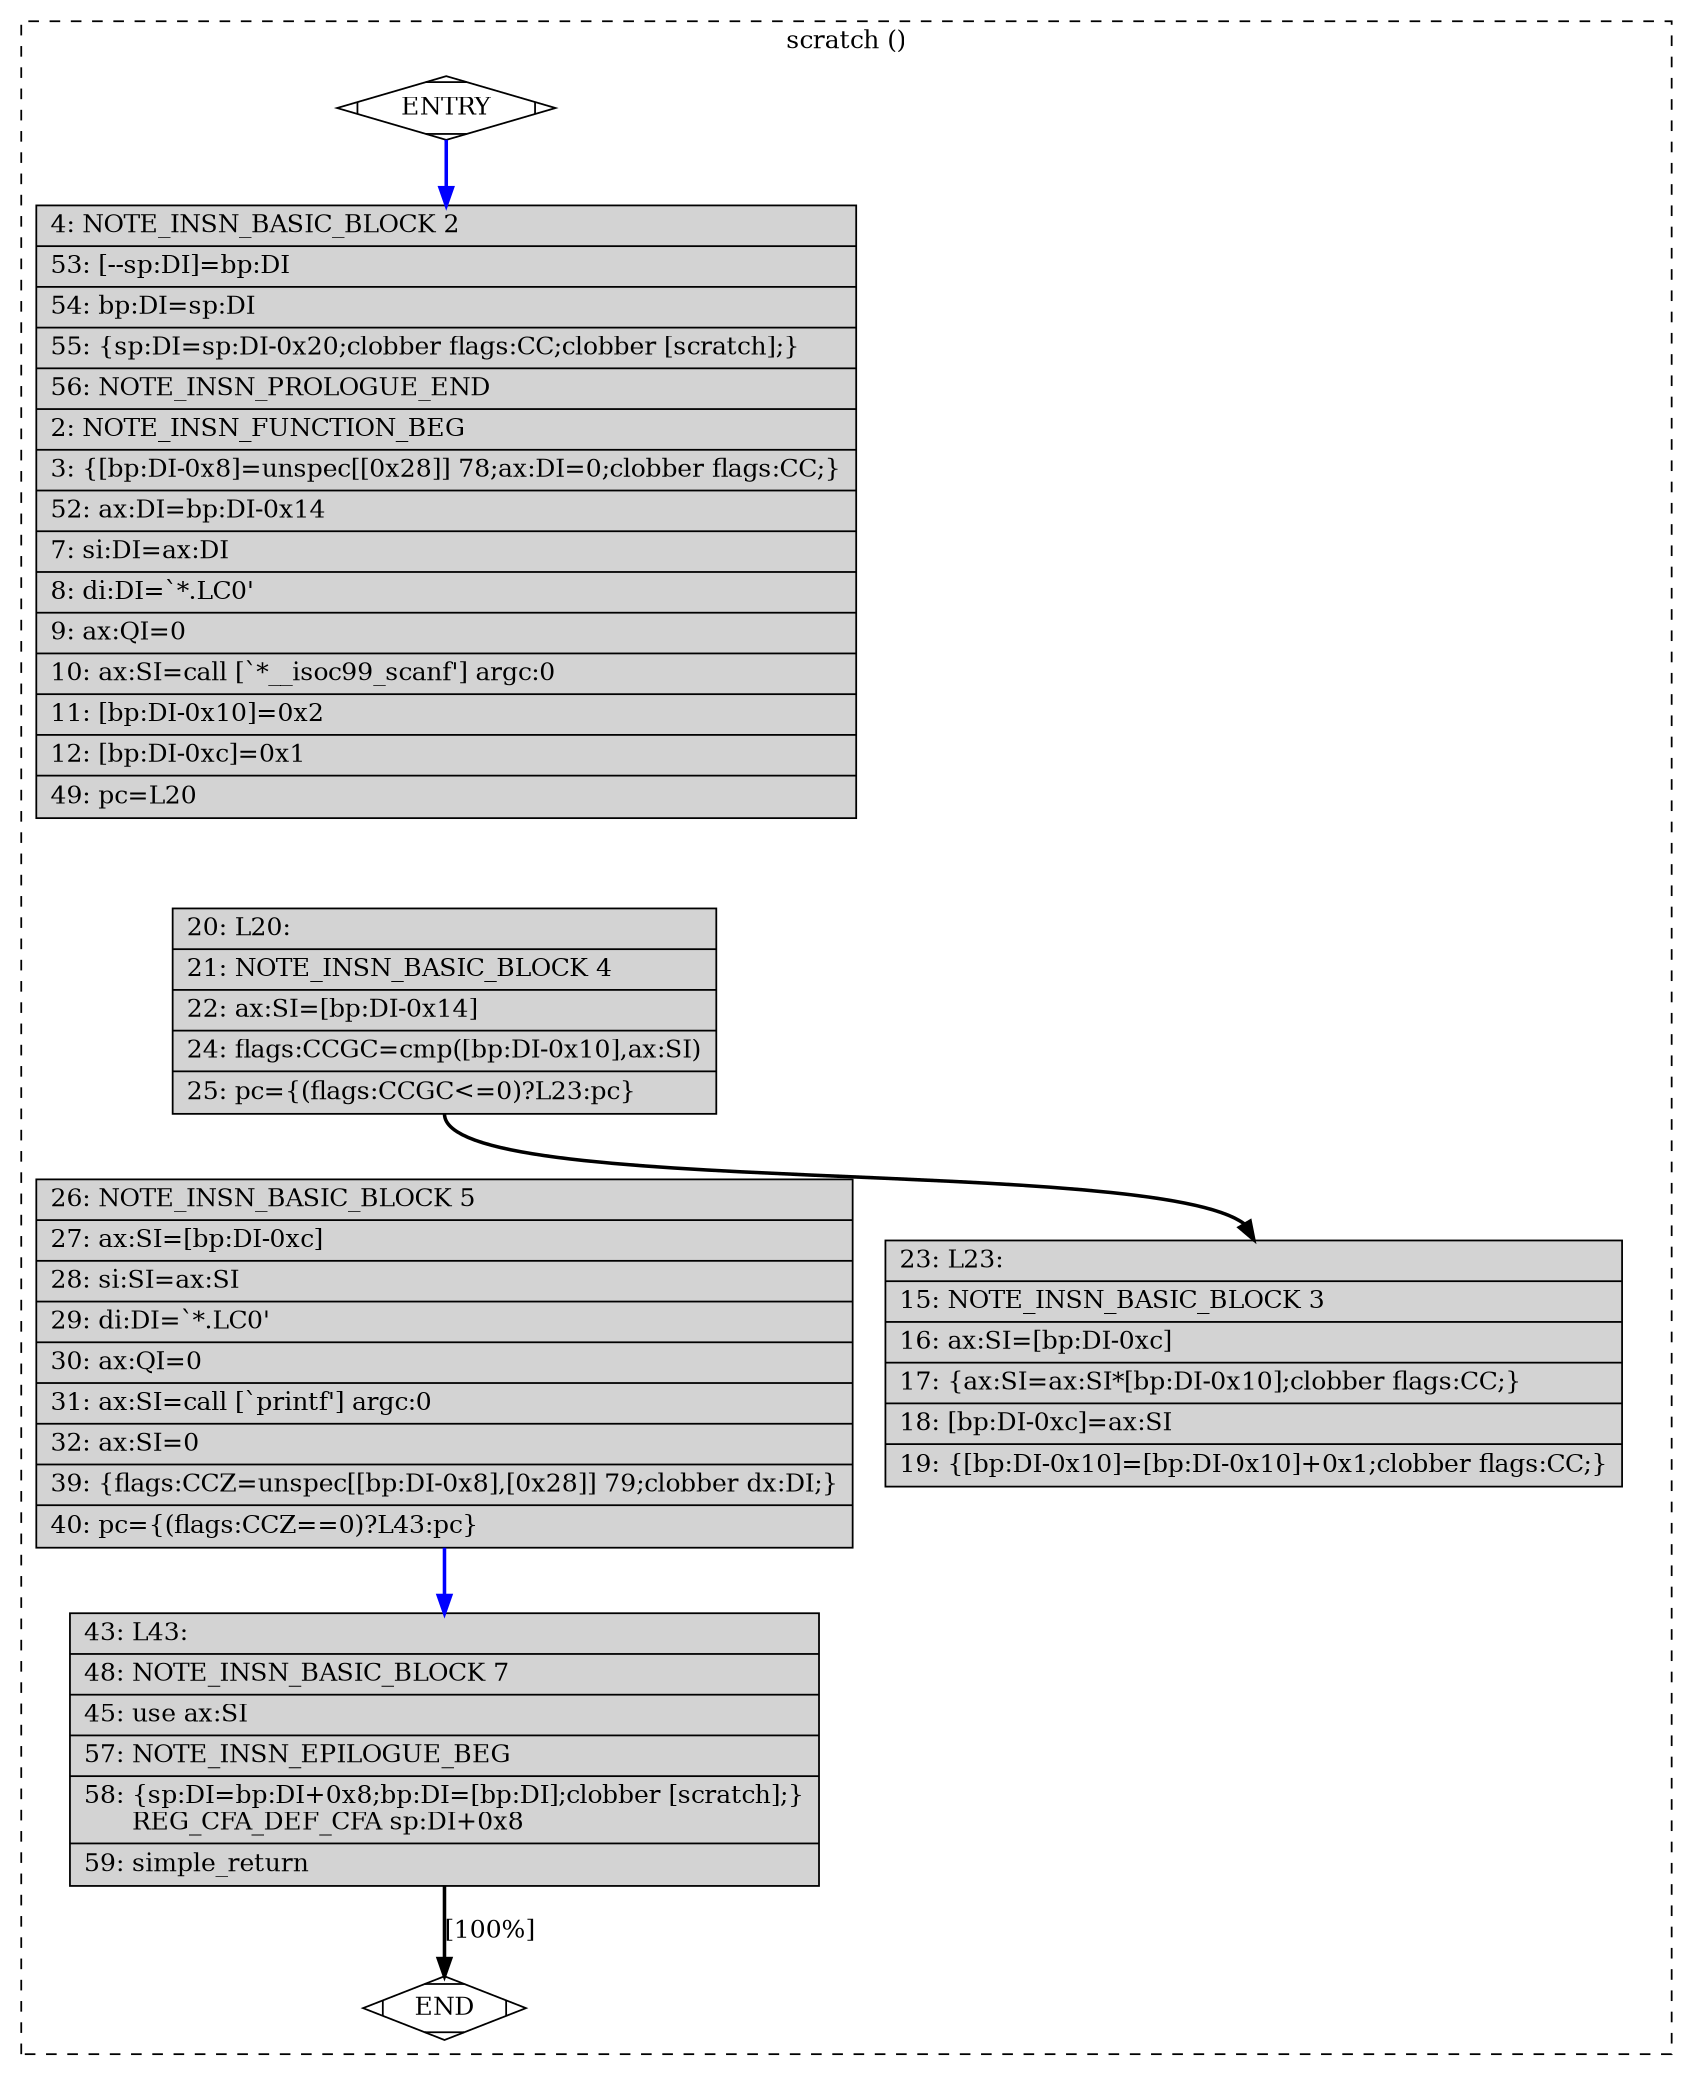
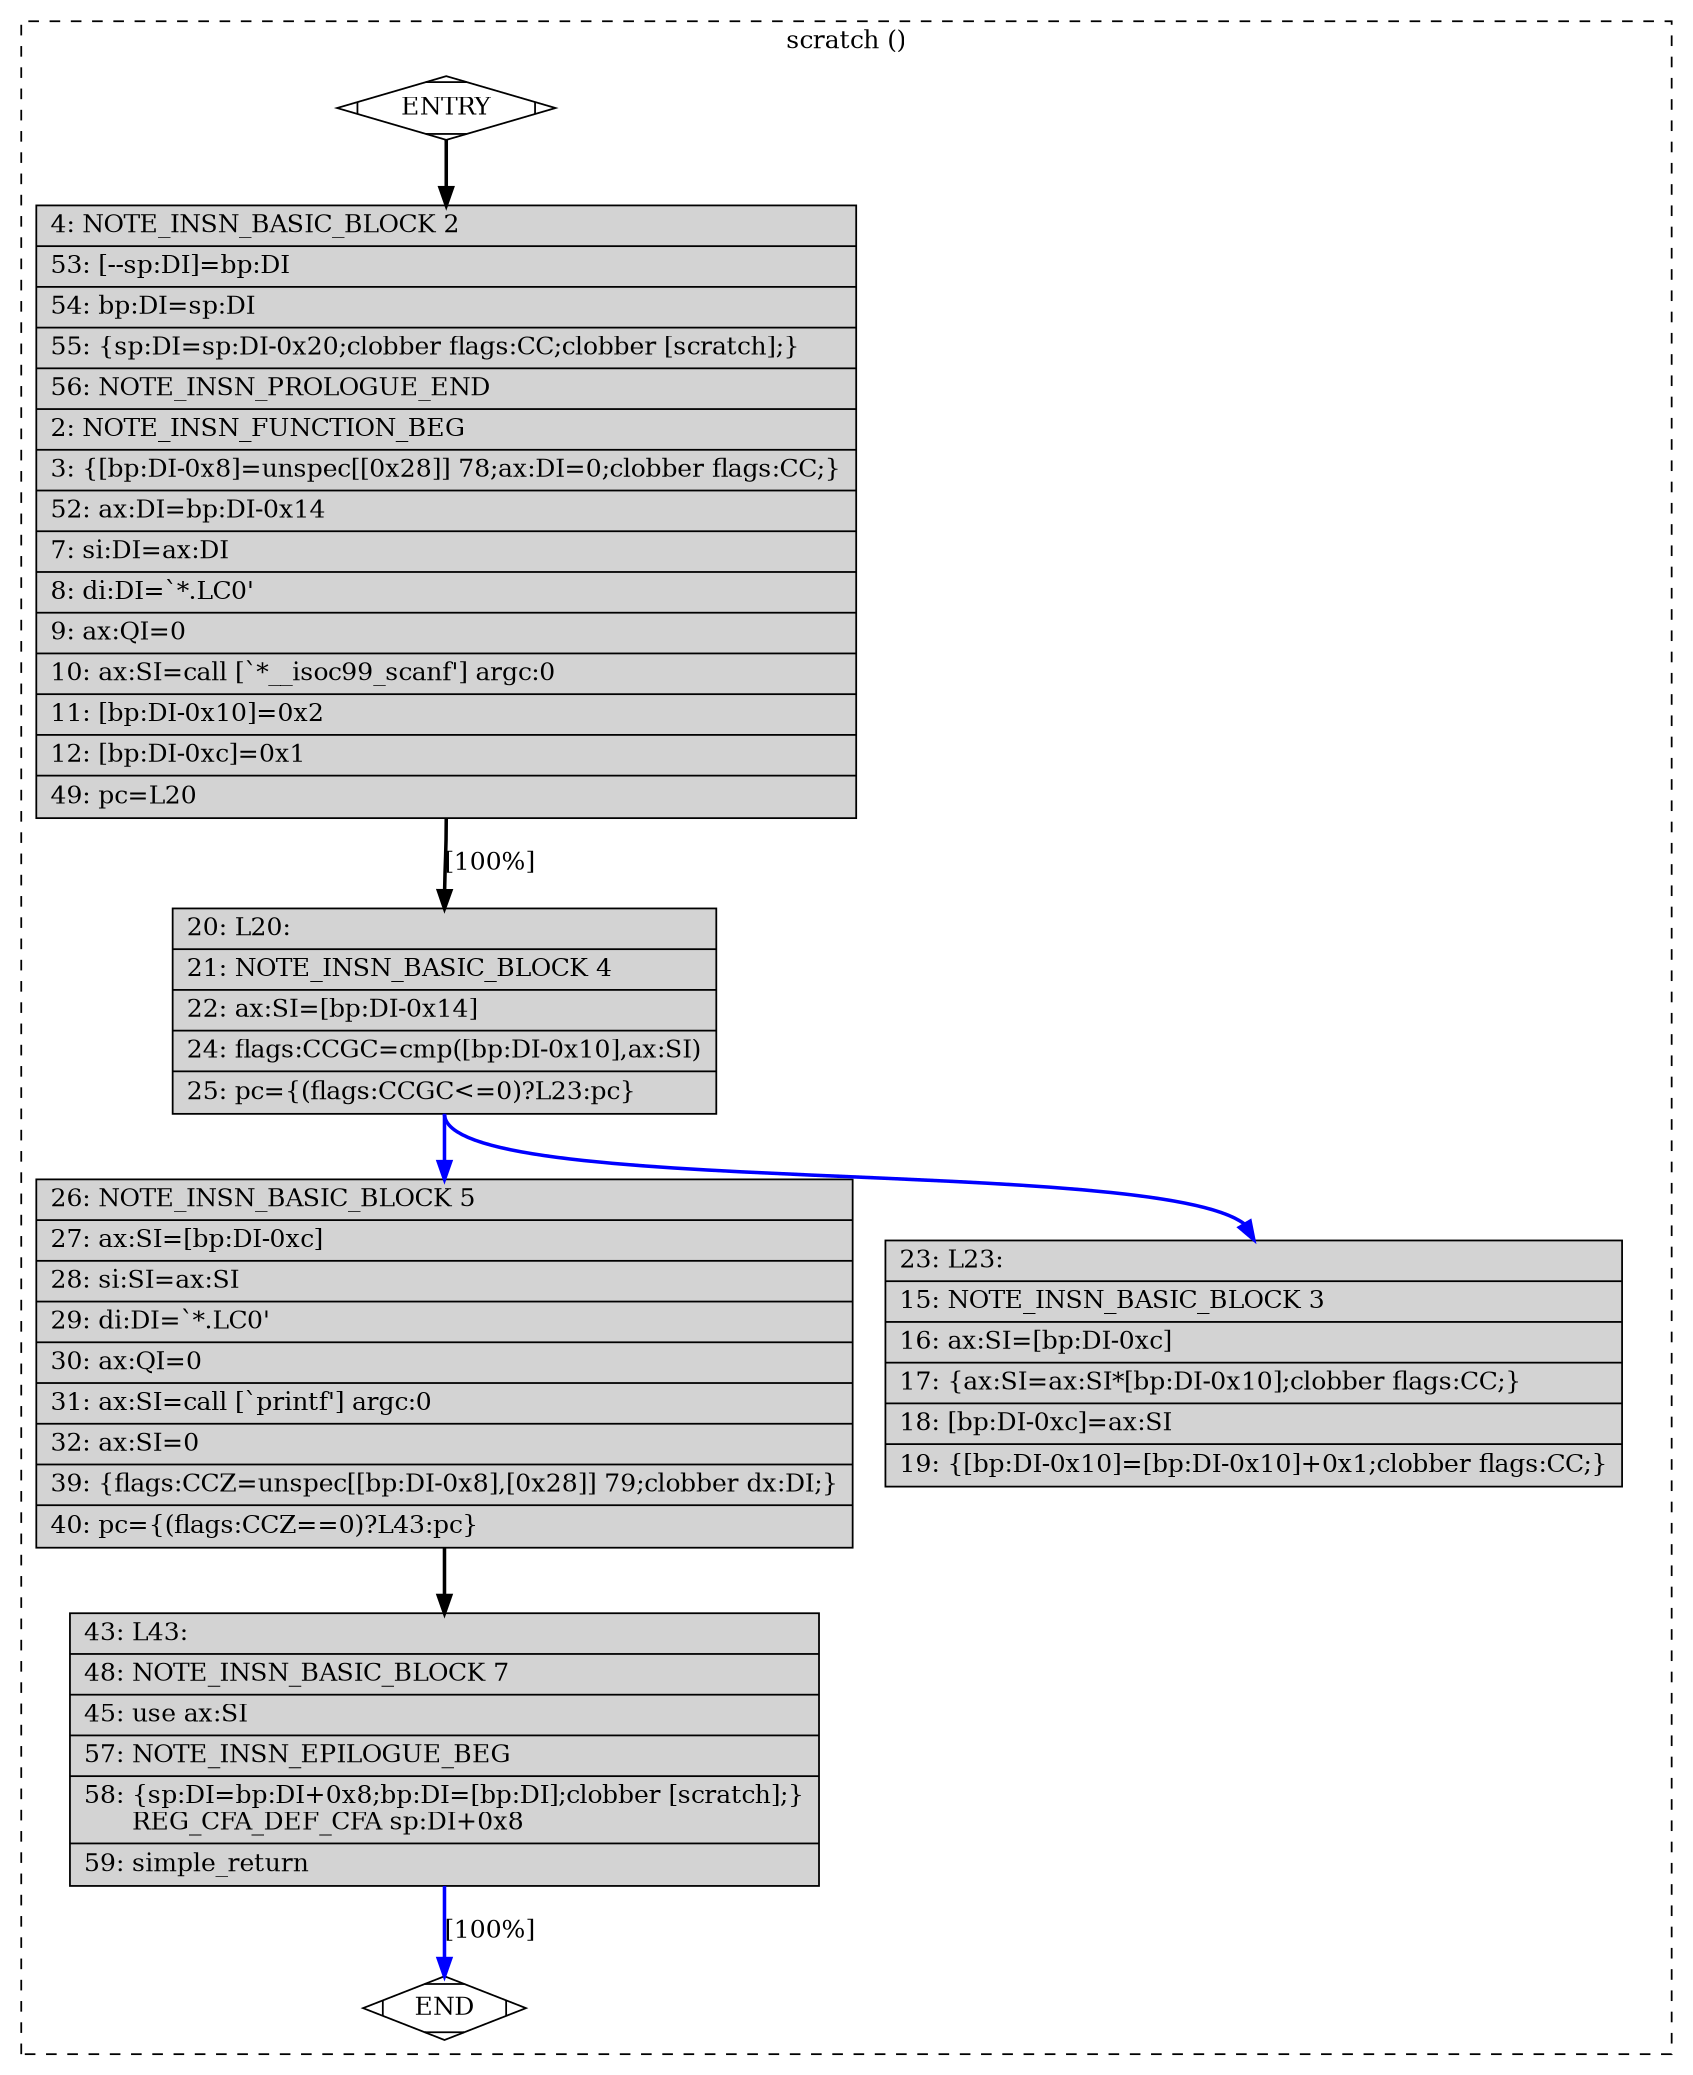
(446, 165) -> (446, 165)
none -> (446, 854)
none -> (444, 1138)
(841, 1176) -> (841, 1176)
(444, 1571) -> (444, 1571)
(444, 1922) -> (444, 1922)
